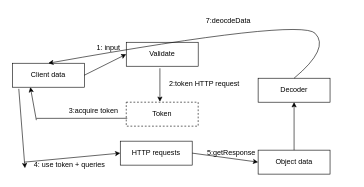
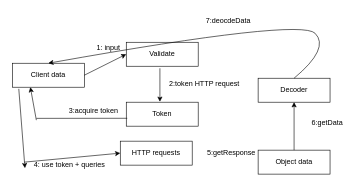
(162, 114) -> (162, 114)
none -> (327, 123)
(223, 158) -> none
